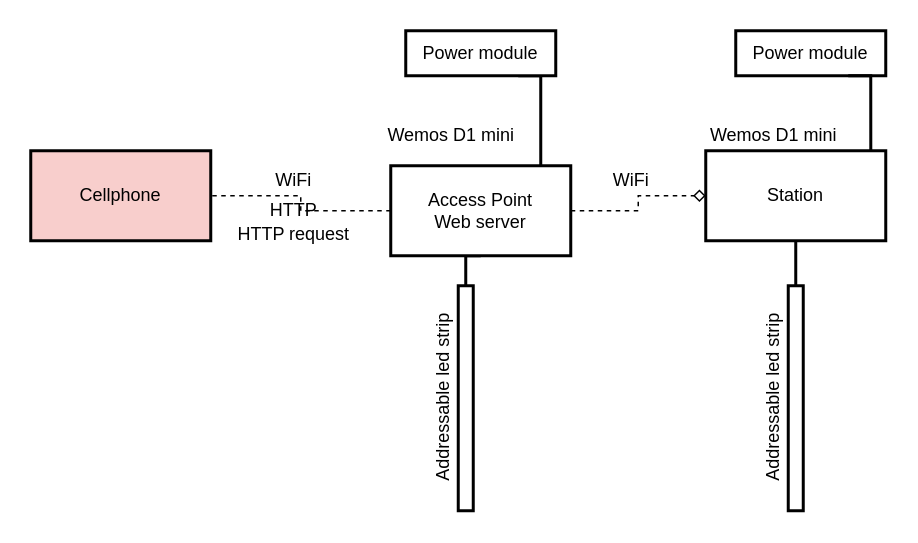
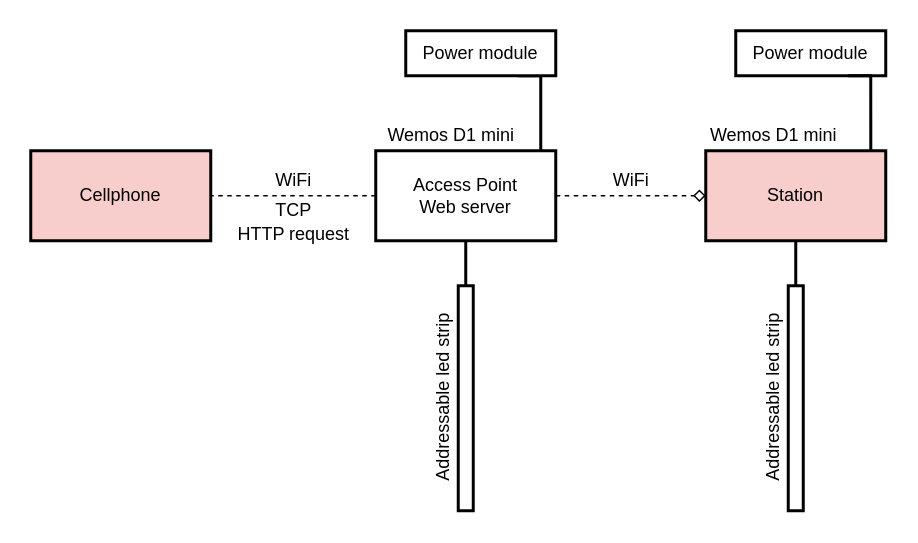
(796, 196) -> (796, 196)
(294, 211) -> (294, 211)
(481, 211) -> (466, 196)
